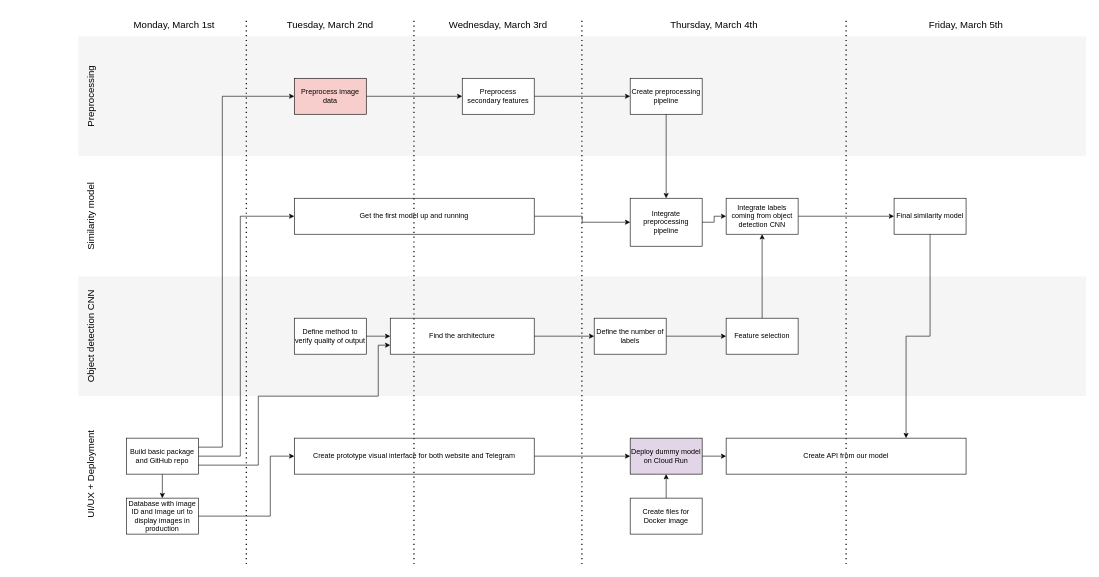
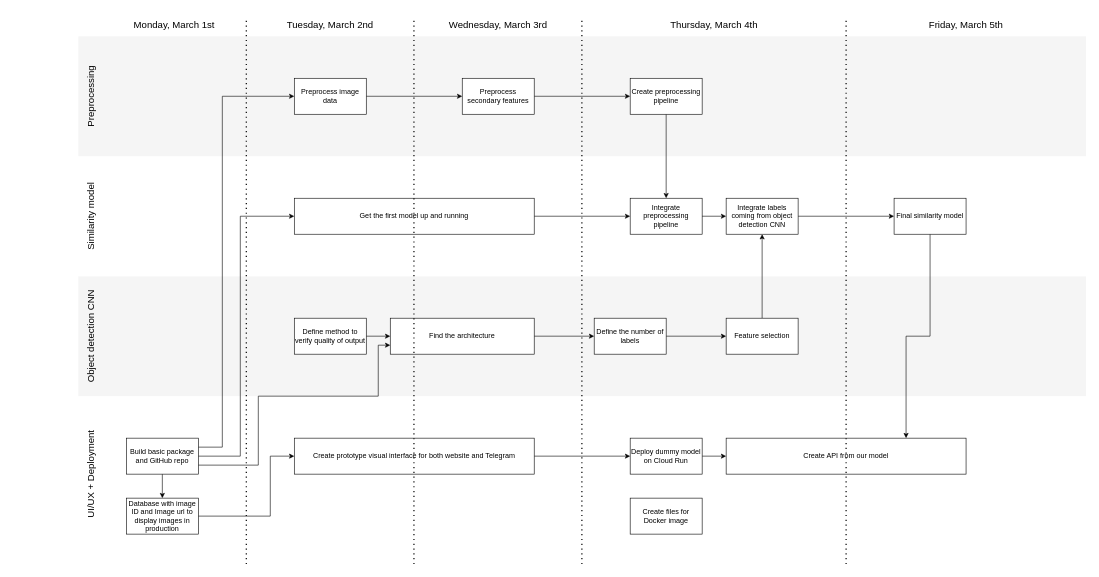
(330, 96) -> (330, 96)
(666, 222) -> (666, 216)
(666, 456) -> (666, 456)
(666, 479) -> none
